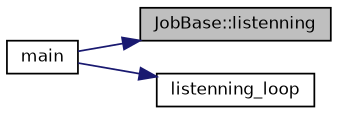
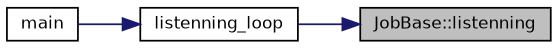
(101, 47) -> (320, 24)
